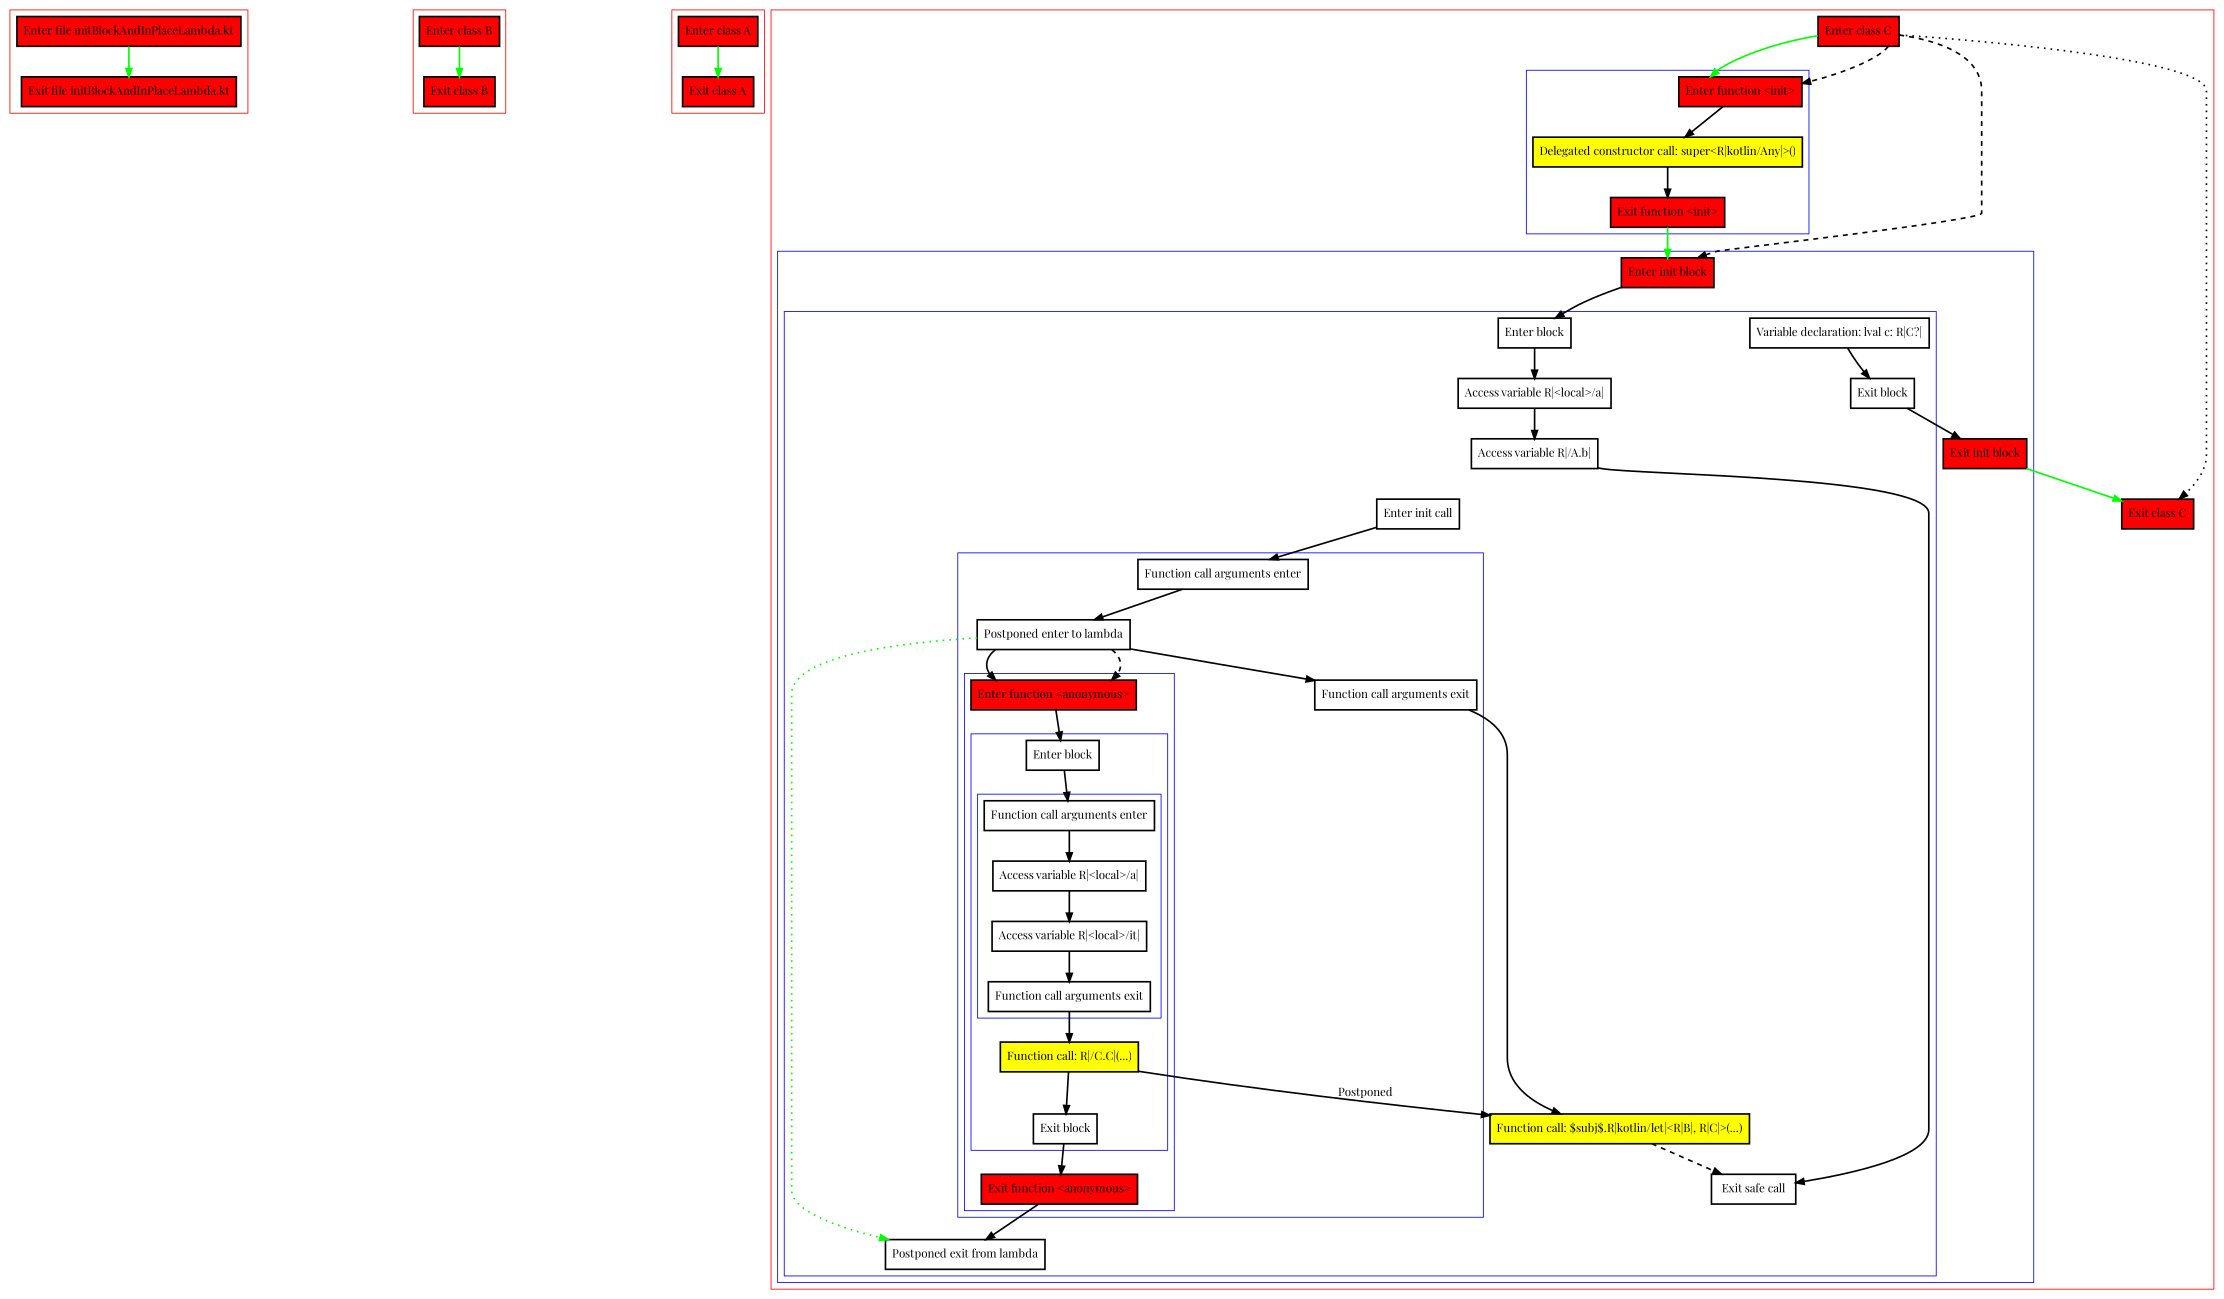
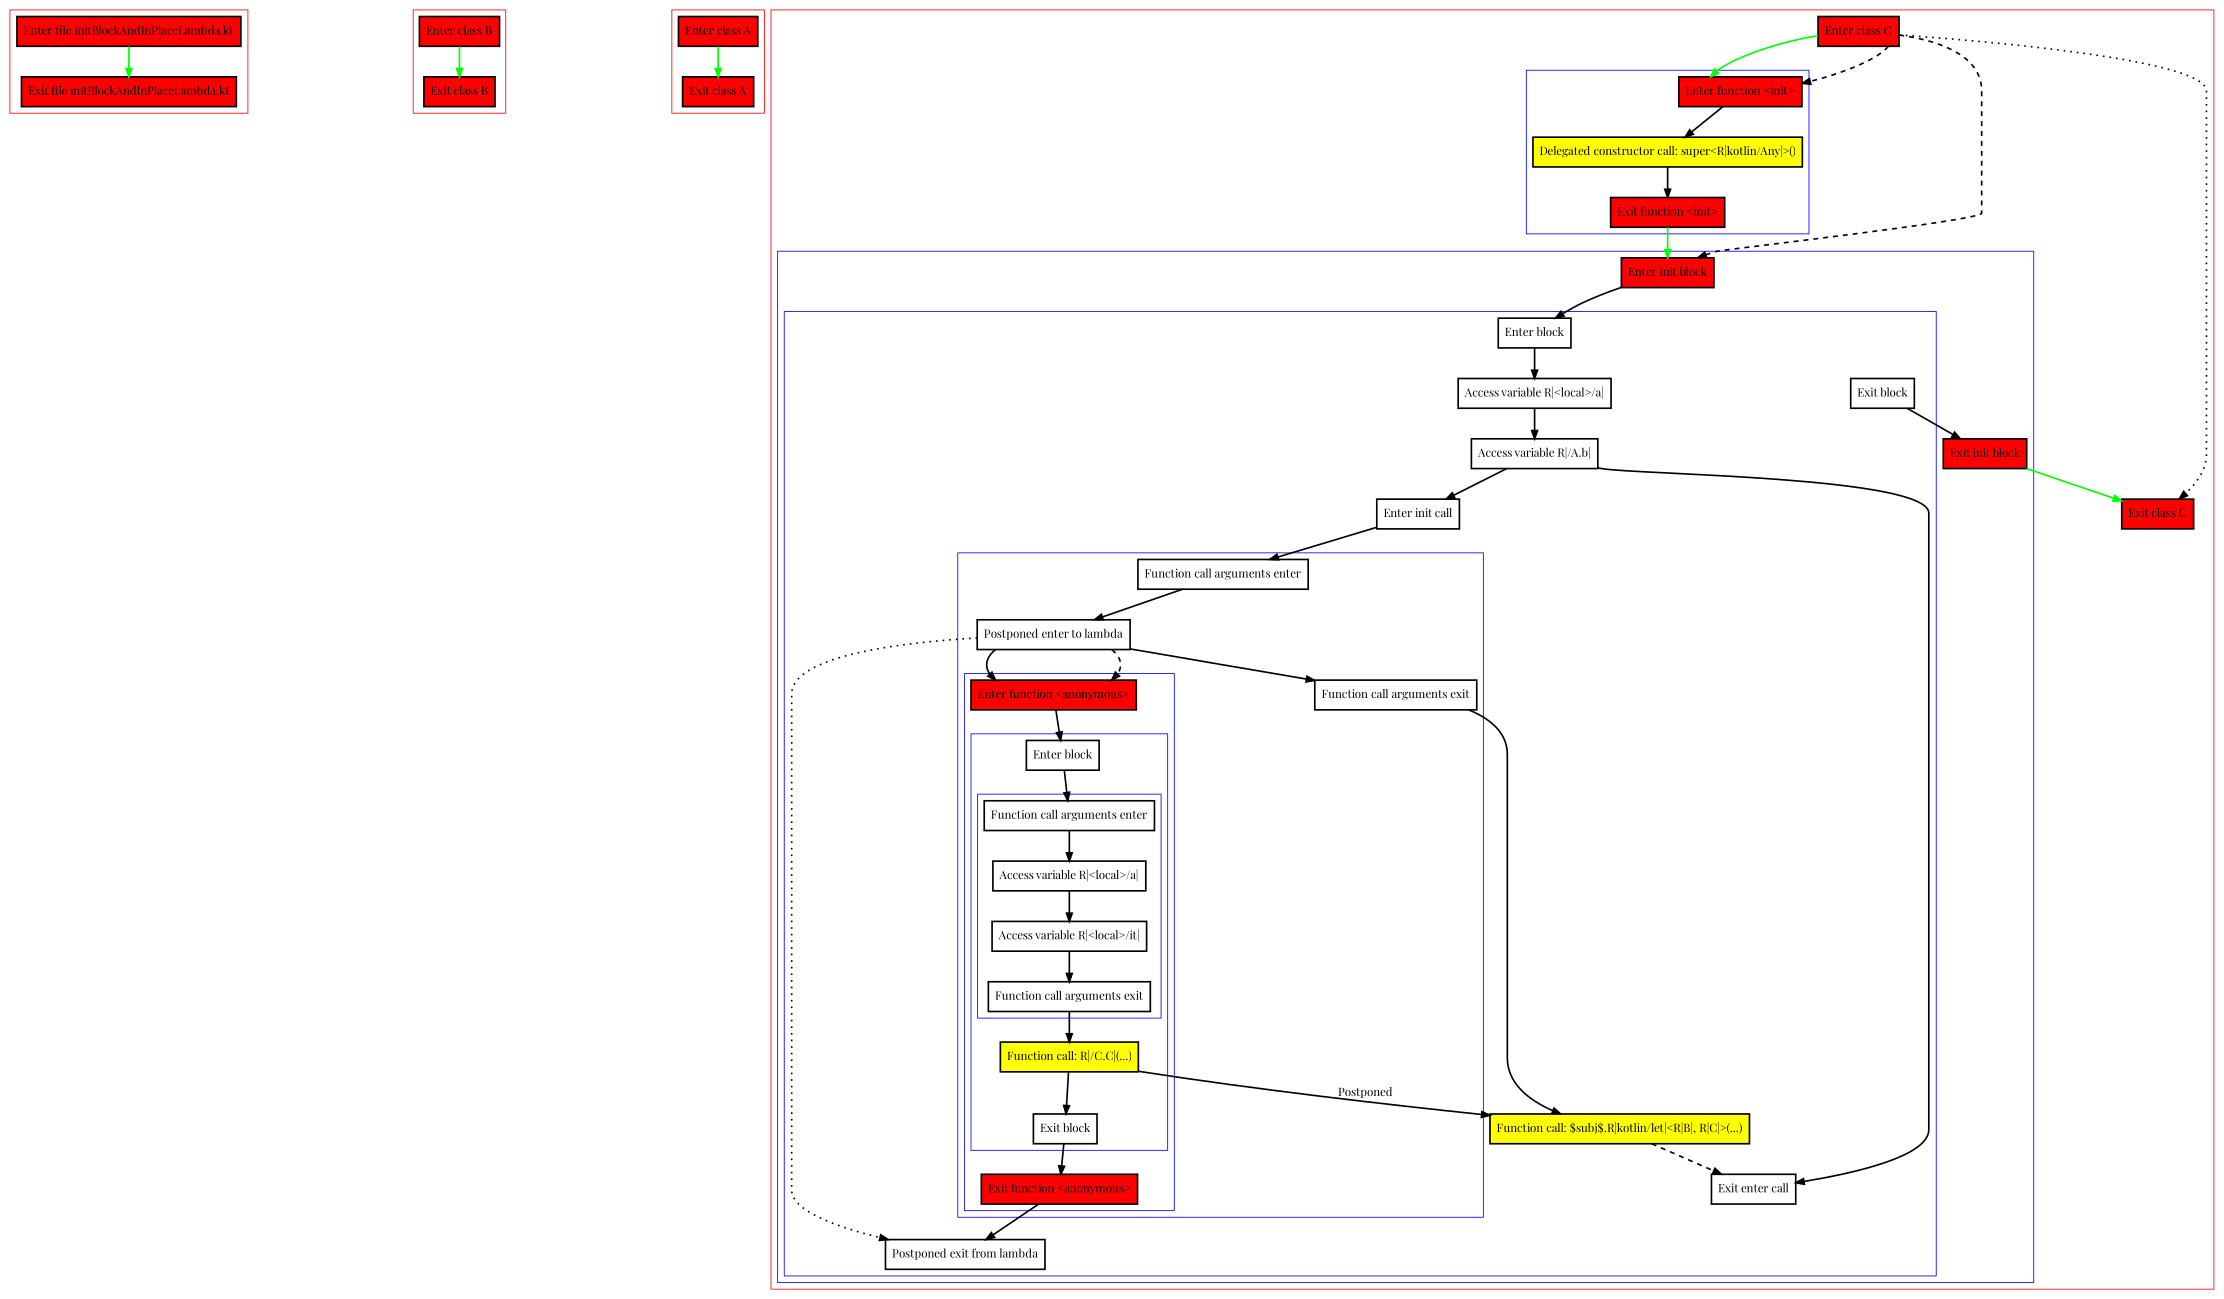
(1840, 333) -> none
none -> (1480, 482)
(792, 893) -> (792, 893)
(1754, 1189) -> (1754, 1189)
